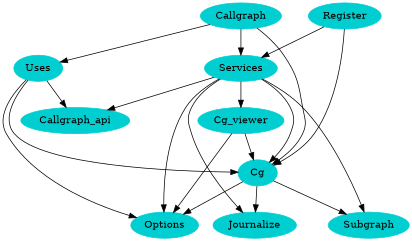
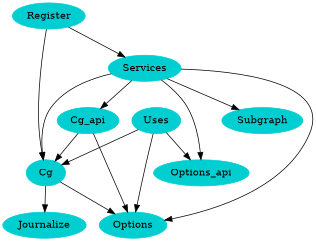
(241, 16) -> none
(75, 121) -> (201, 173)
(241, 121) -> (88, 121)
(195, 143) -> none
(307, 196) -> none
